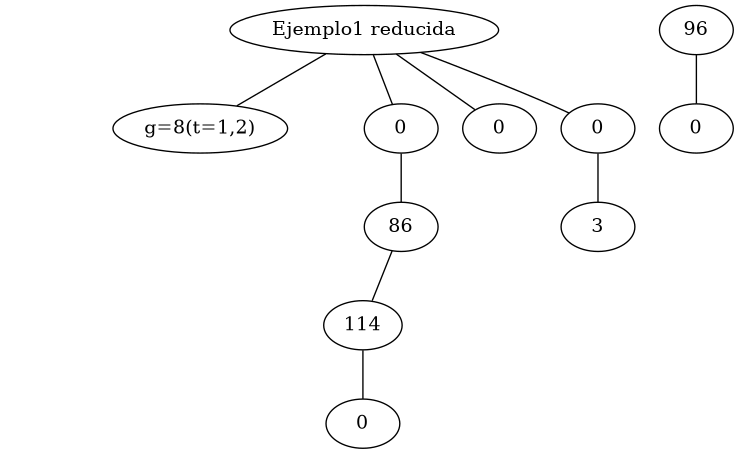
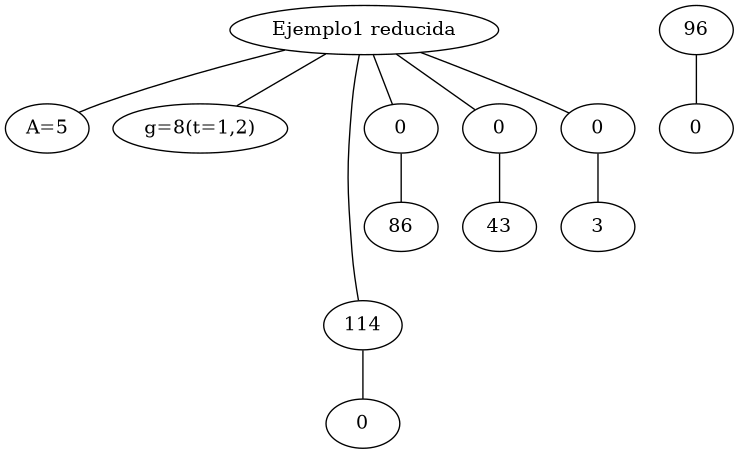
none -> (47, 128)
none -> (500, 227)
(382, 276) -> (348, 178)
